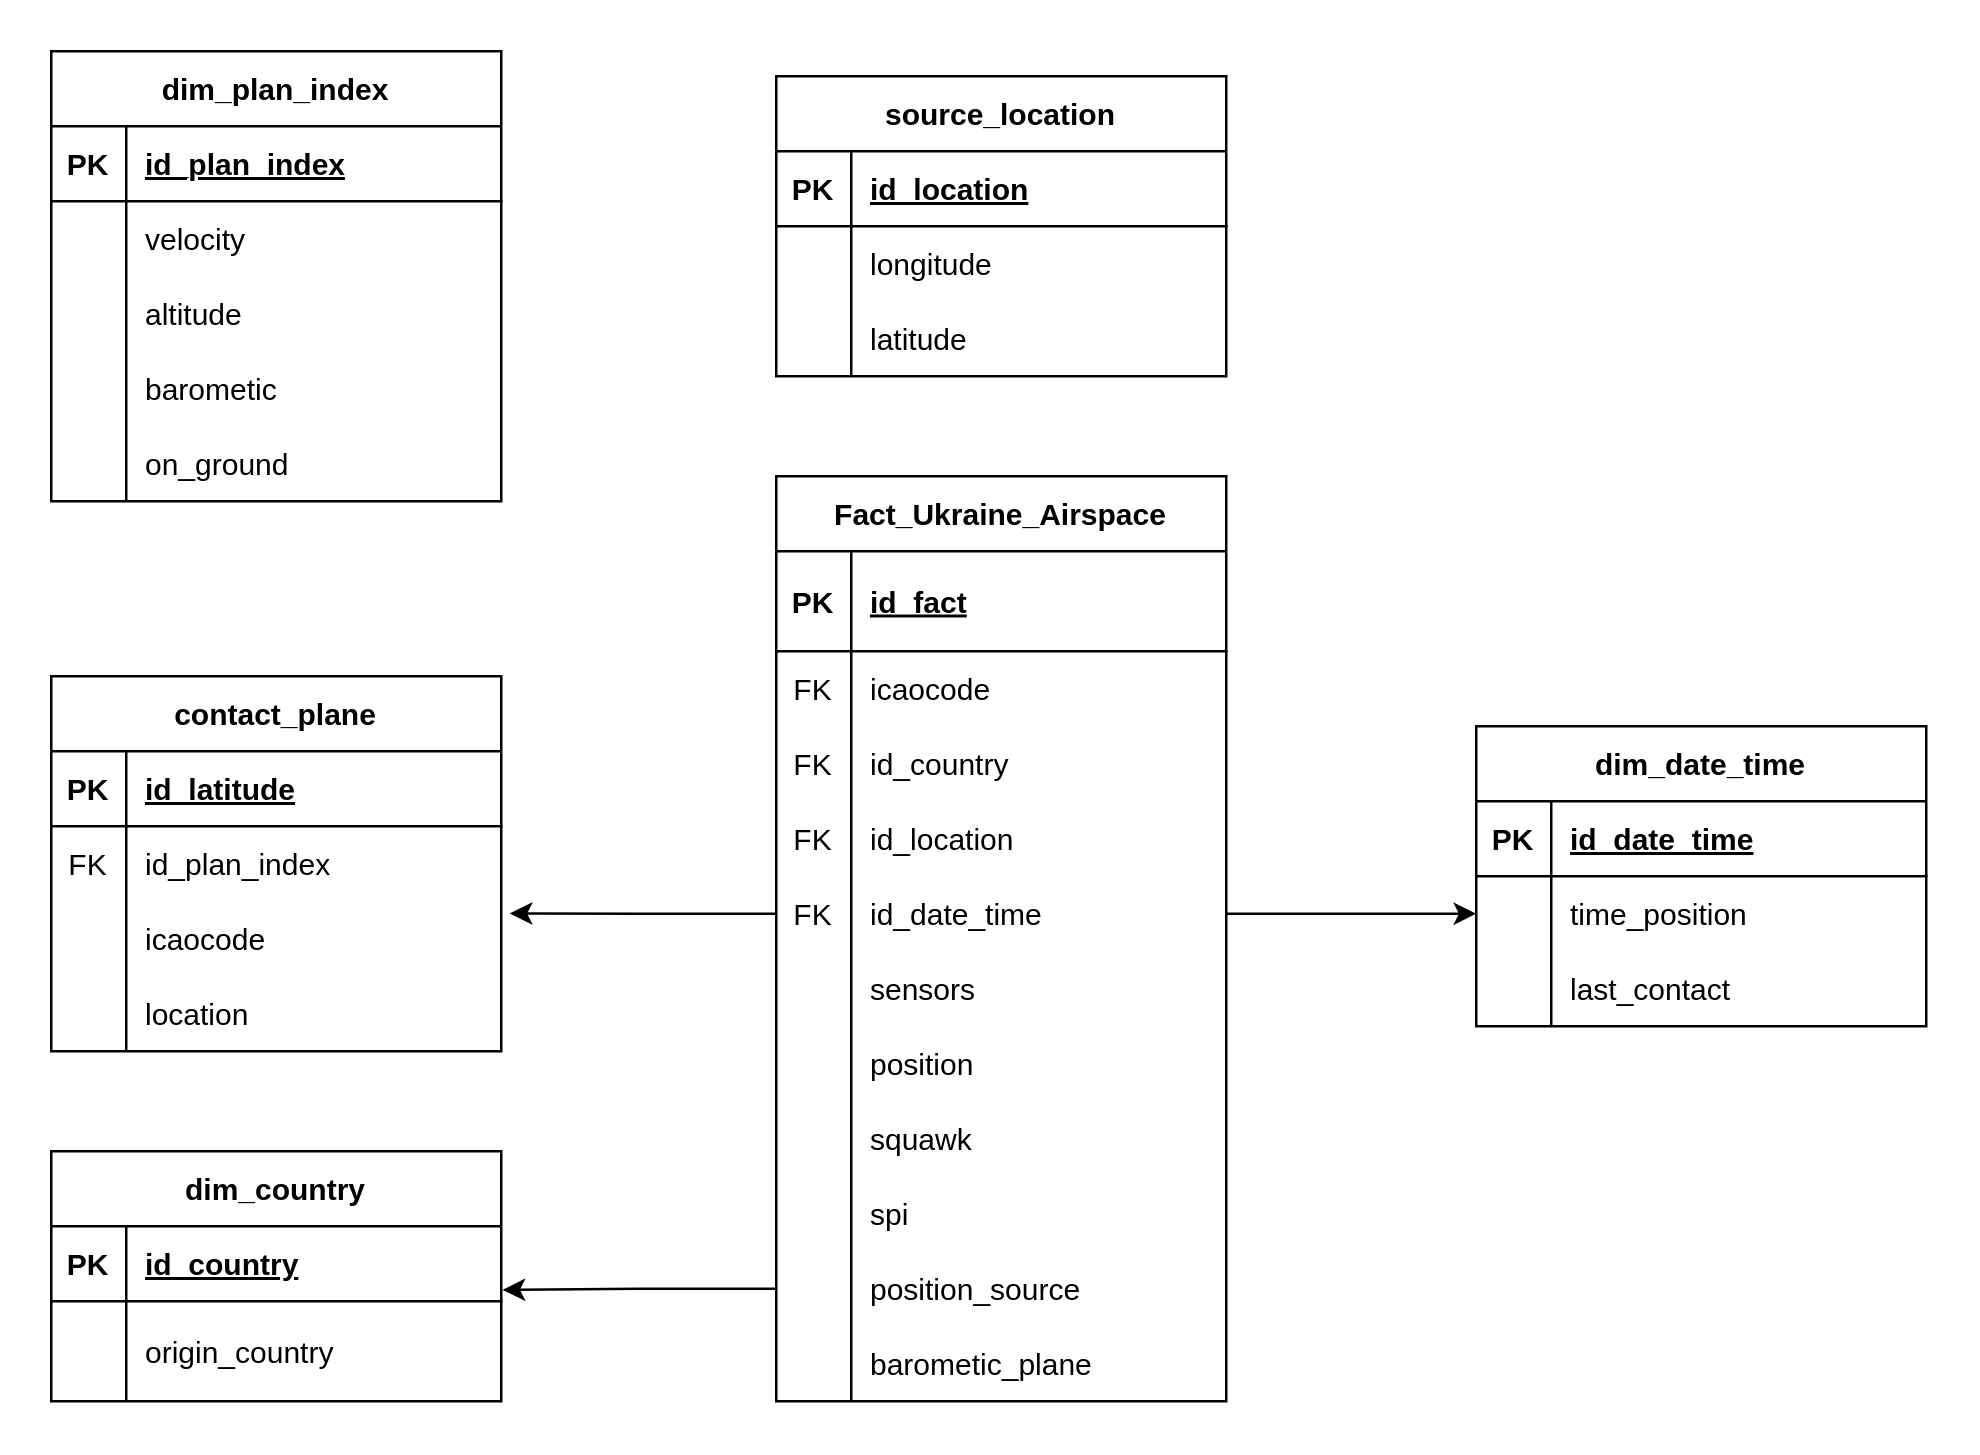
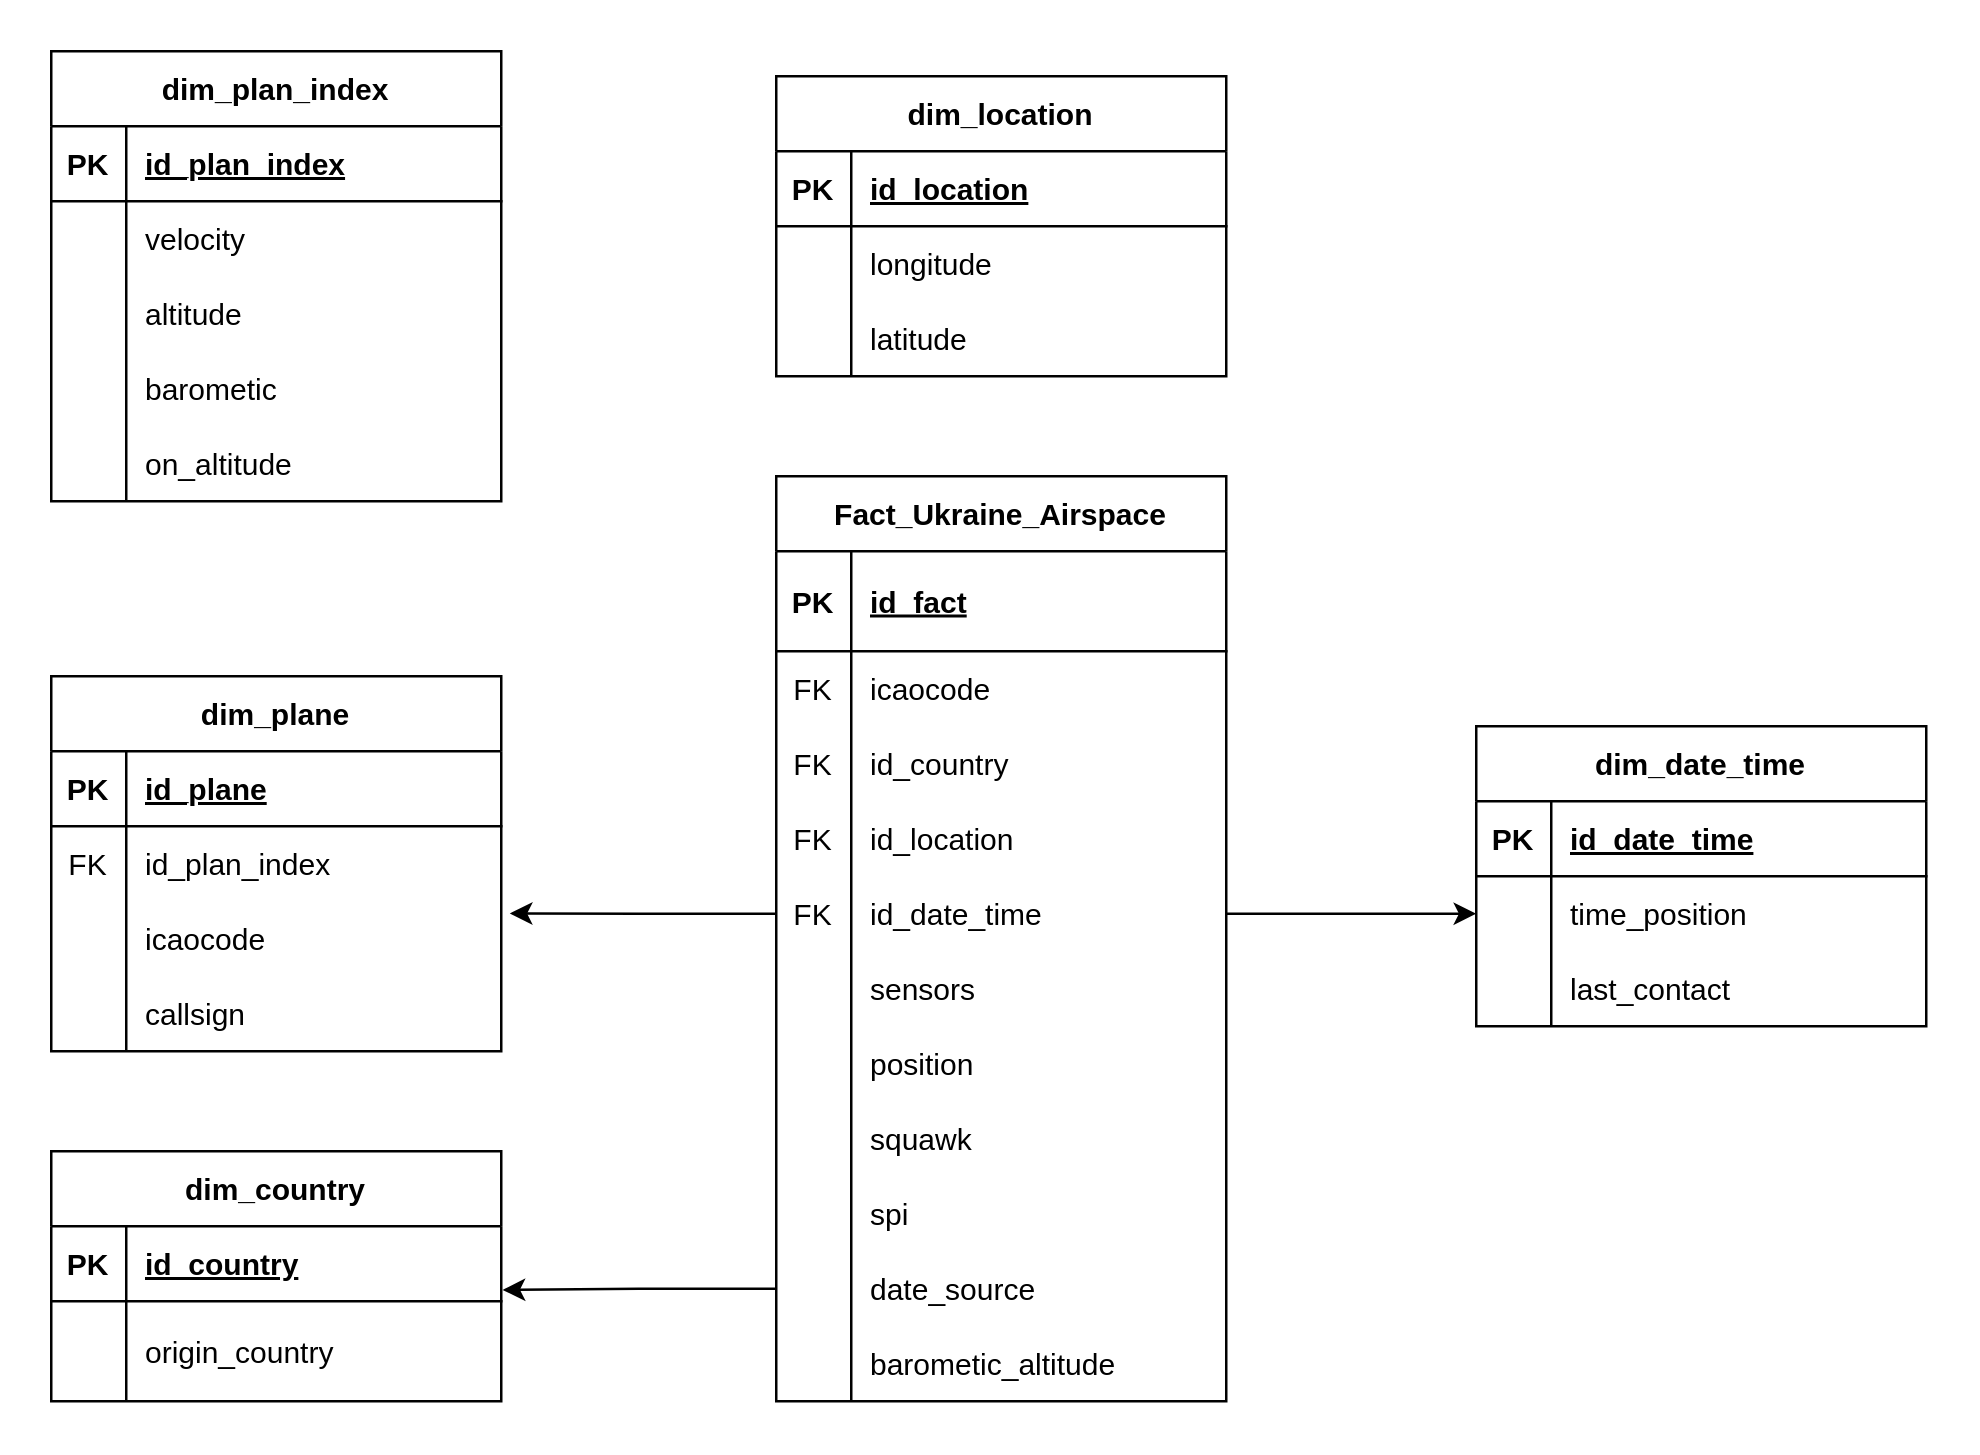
(1000, 115) -> (1000, 115)
(221, 465) -> (230, 465)
(275, 715) -> (275, 715)
(226, 790) -> (204, 790)
(204, 1015) -> (201, 1015)
(988, 1290) -> (962, 1290)
(988, 1365) -> (1010, 1365)
